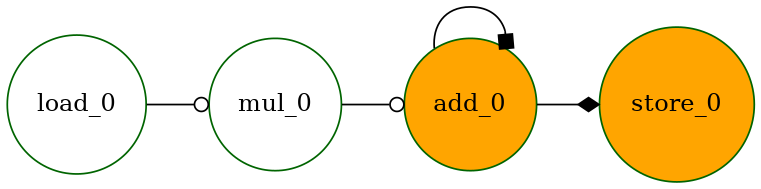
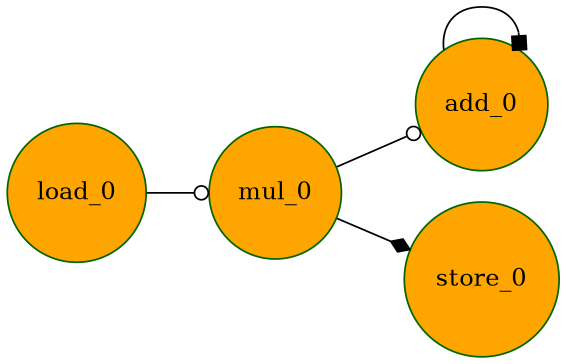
(77, 105) -> (77, 193)
(275, 105) -> (275, 193)
(558, 105) -> (364, 230)
